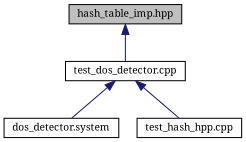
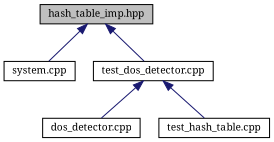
none -> (40, 71)
(61, 128) -> (91, 128)
(189, 128) -> (214, 128)
